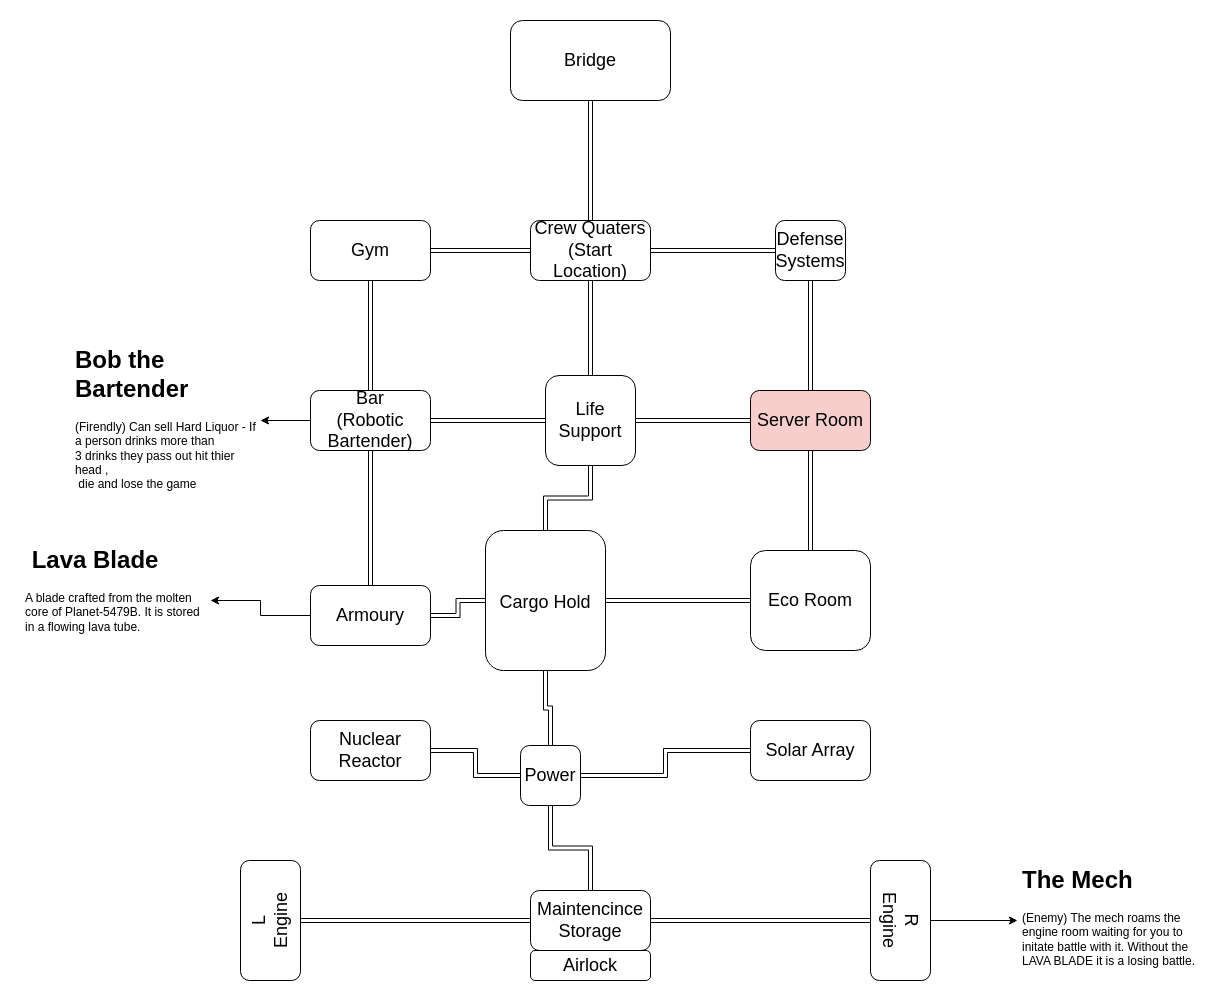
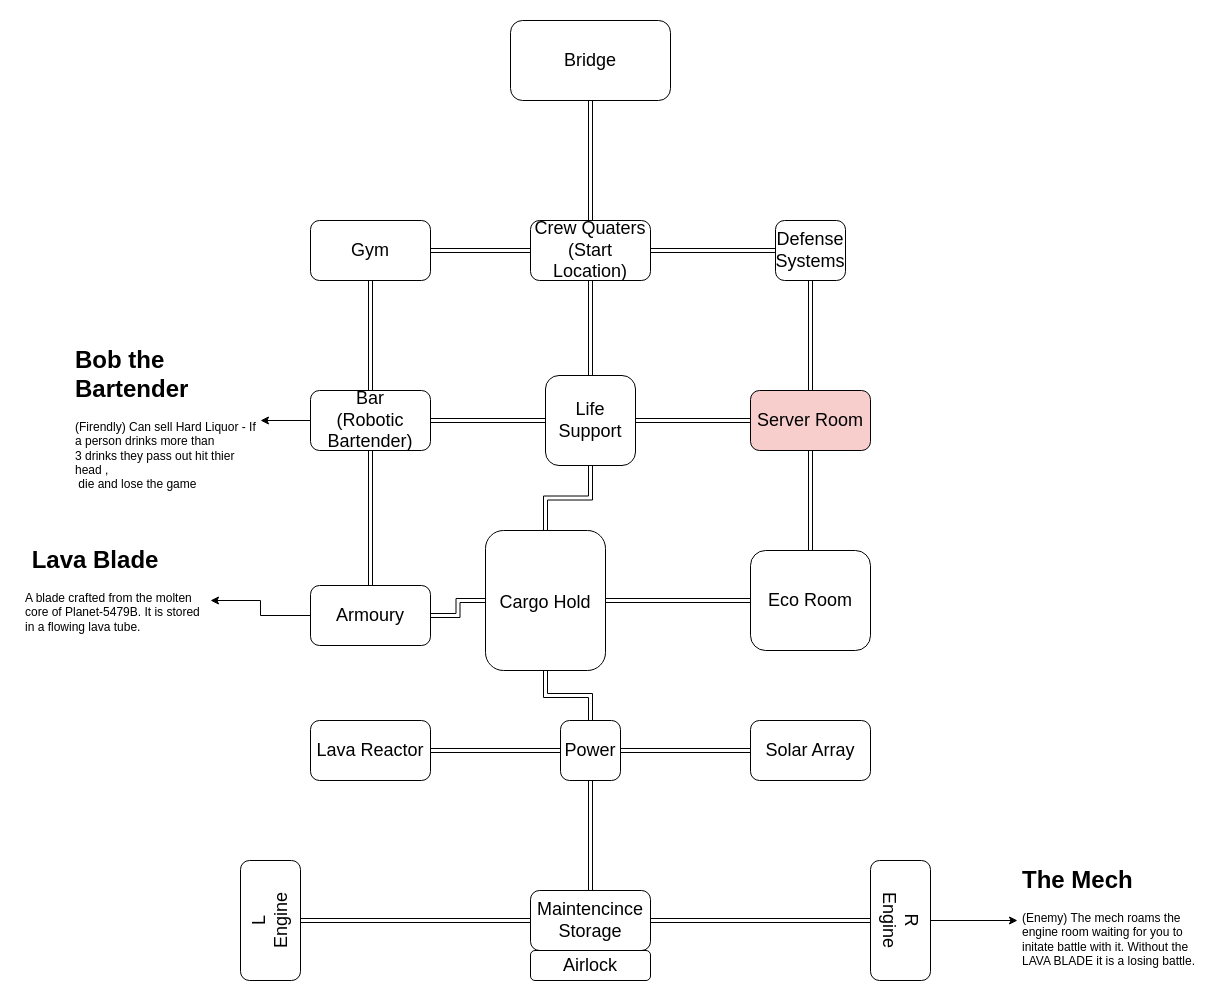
(371, 751) -> (371, 751)
(551, 776) -> (591, 751)
